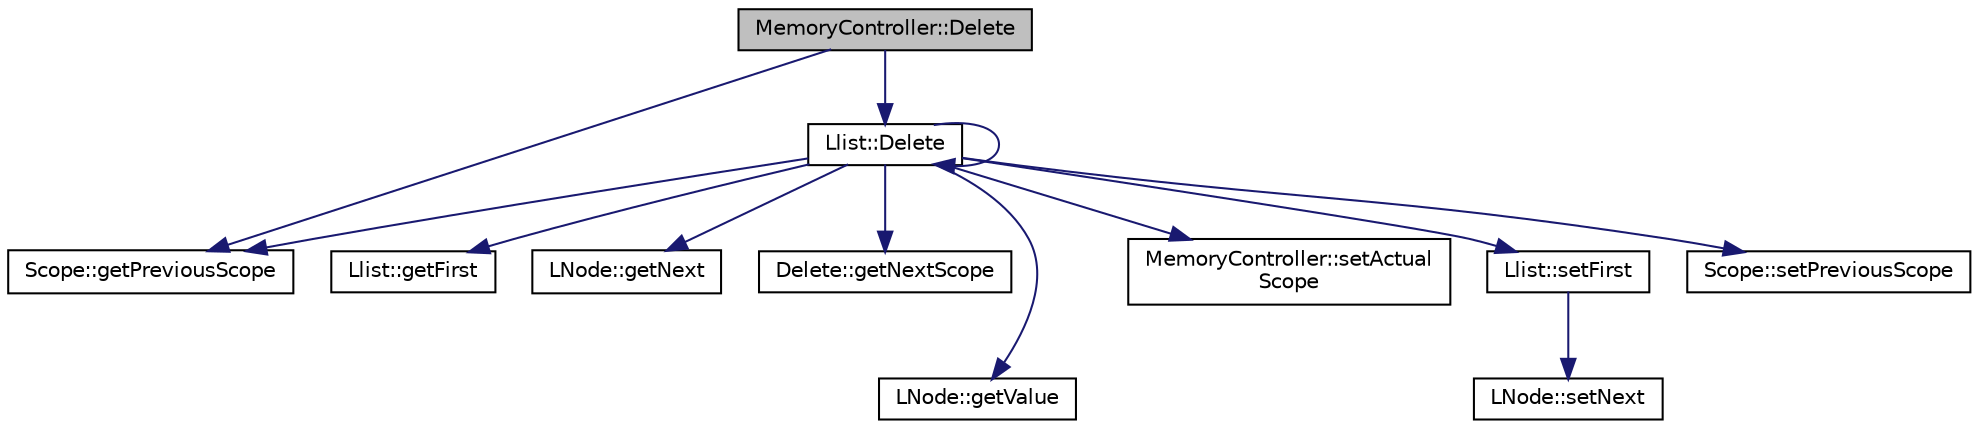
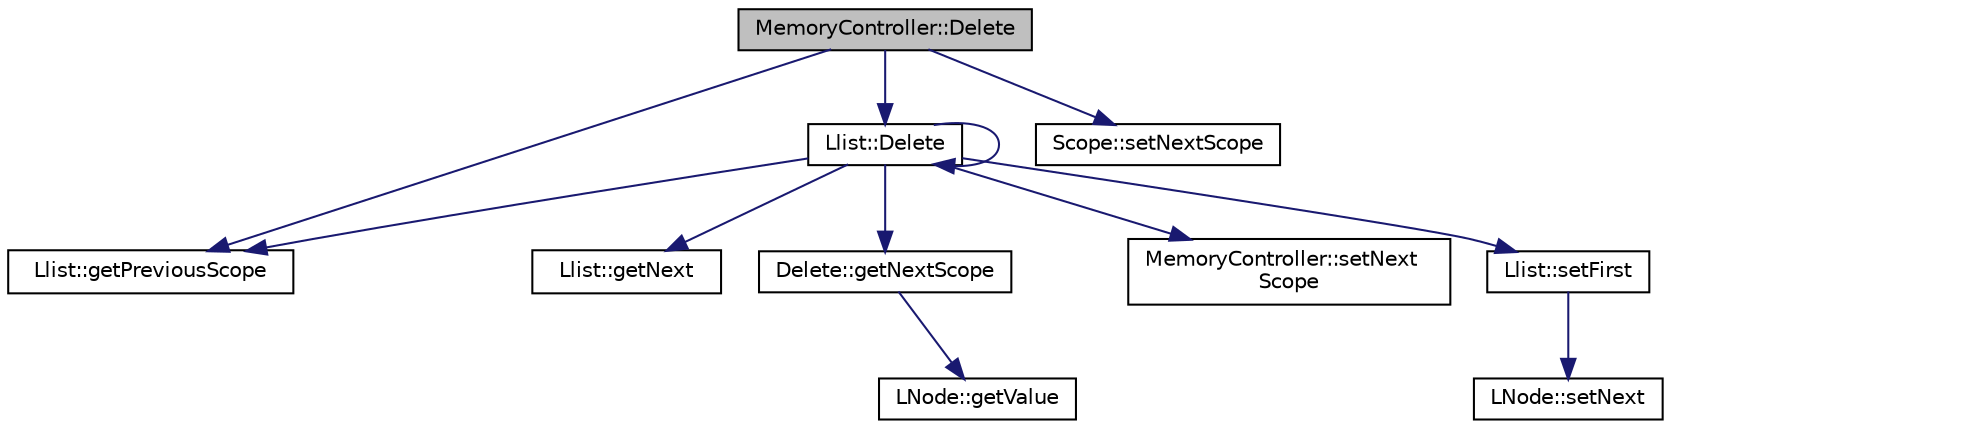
none -> (1158, 145)
(1031, 244) -> (925, 327)
(151, 272) -> (151, 272)
(413, 272) -> none
(627, 272) -> (627, 272)
(1289, 272) -> (1289, 272)
(1829, 272) -> none
